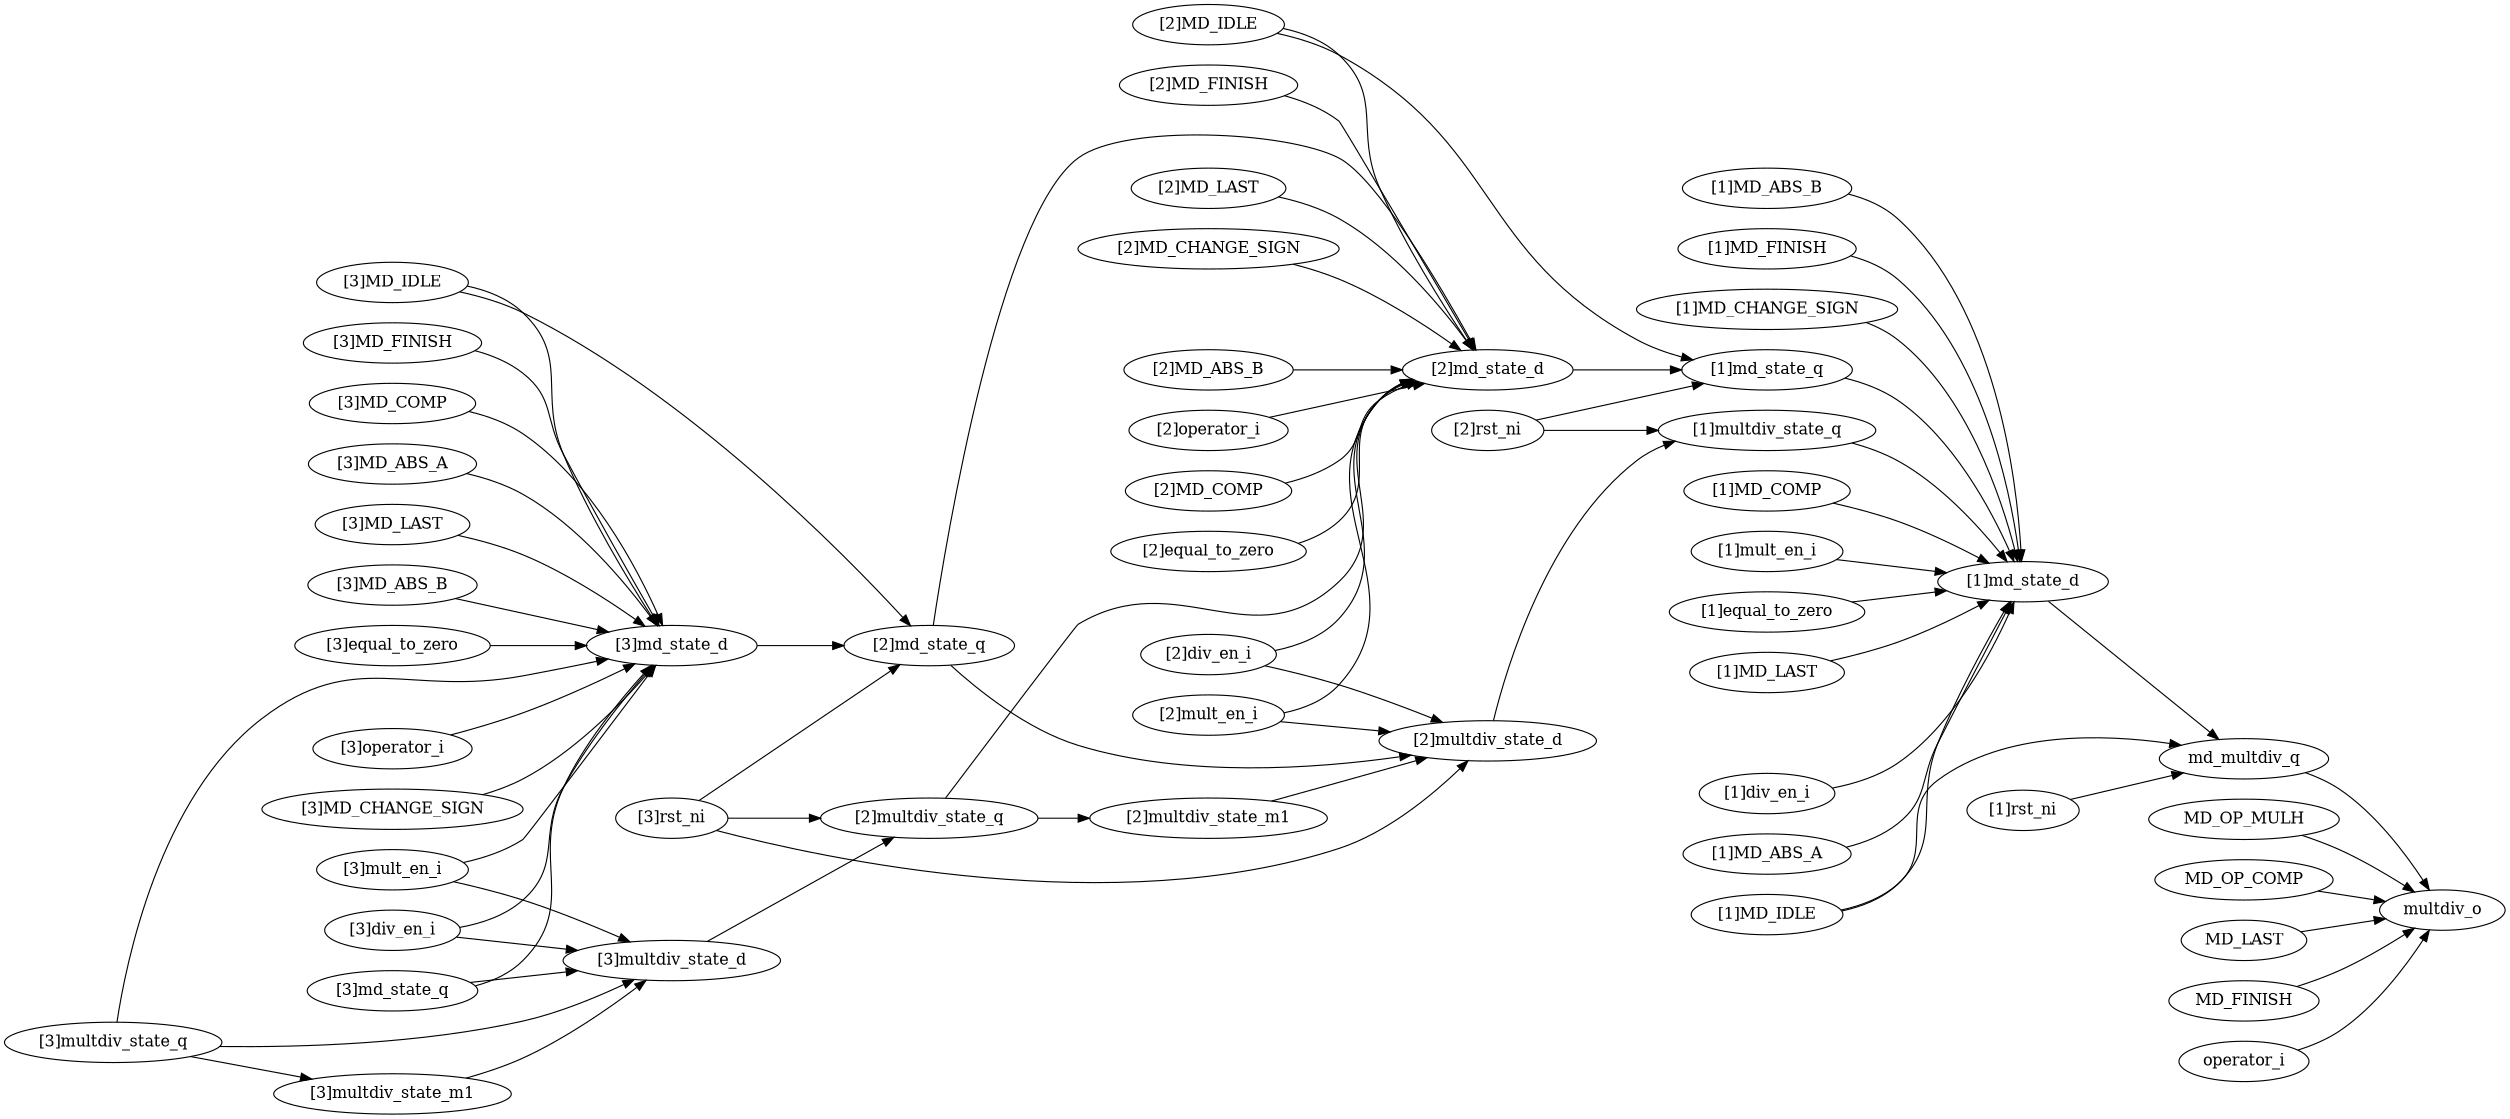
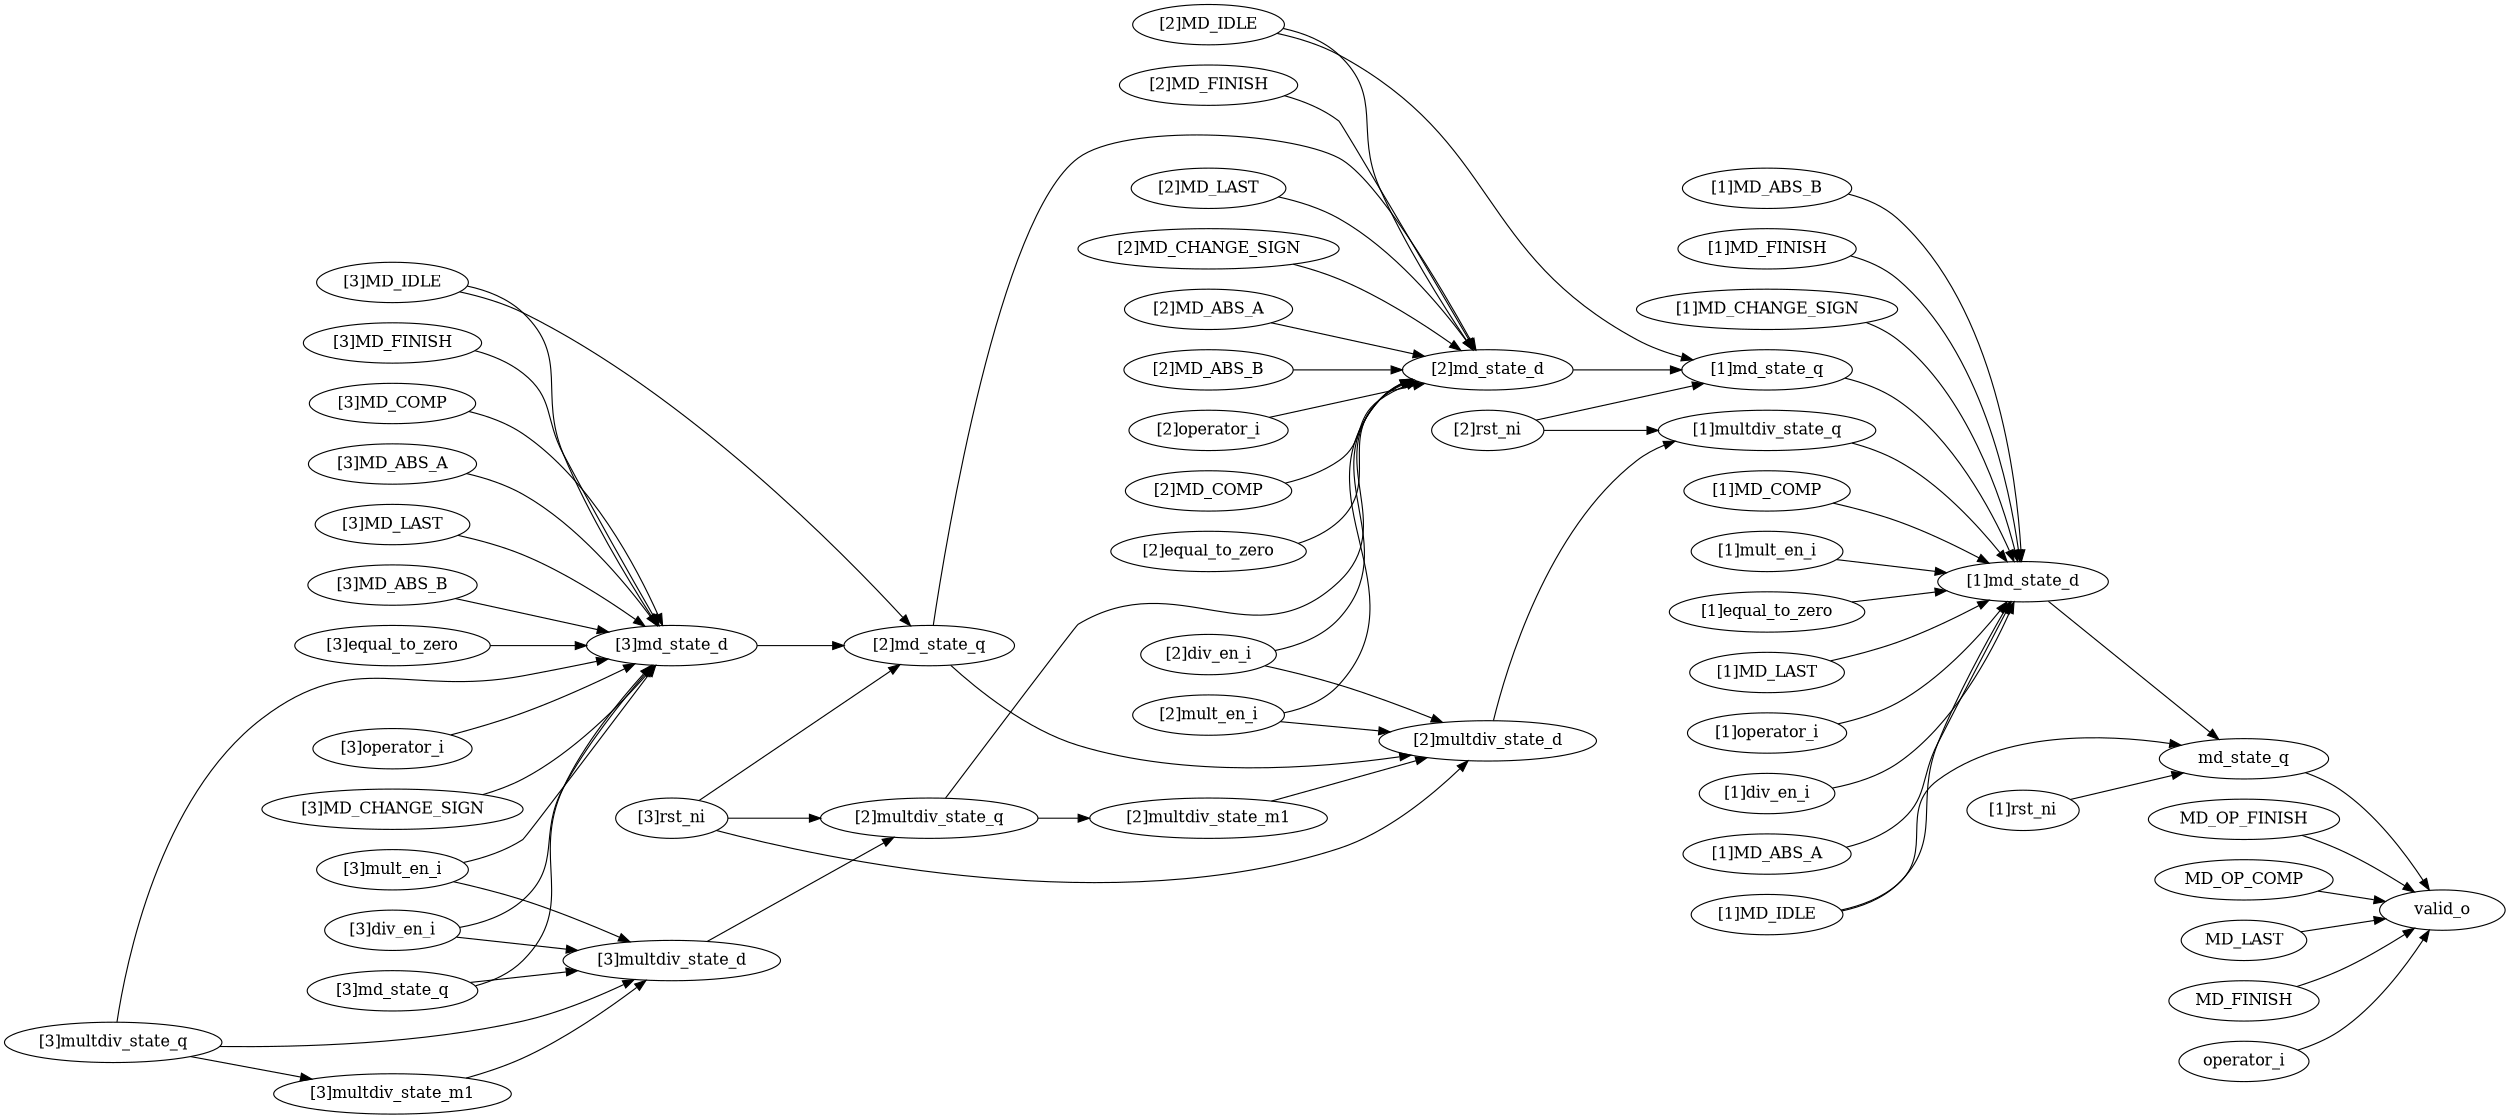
none -> (1209, 309)
none -> (1767, 733)
(2244, 759) -> (2244, 759)
(2244, 819) -> (2244, 819)
(2442, 910) -> (2442, 910)
